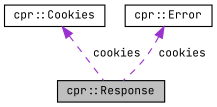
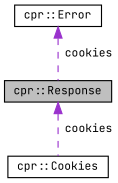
(86, 58) -> (58, 135)
